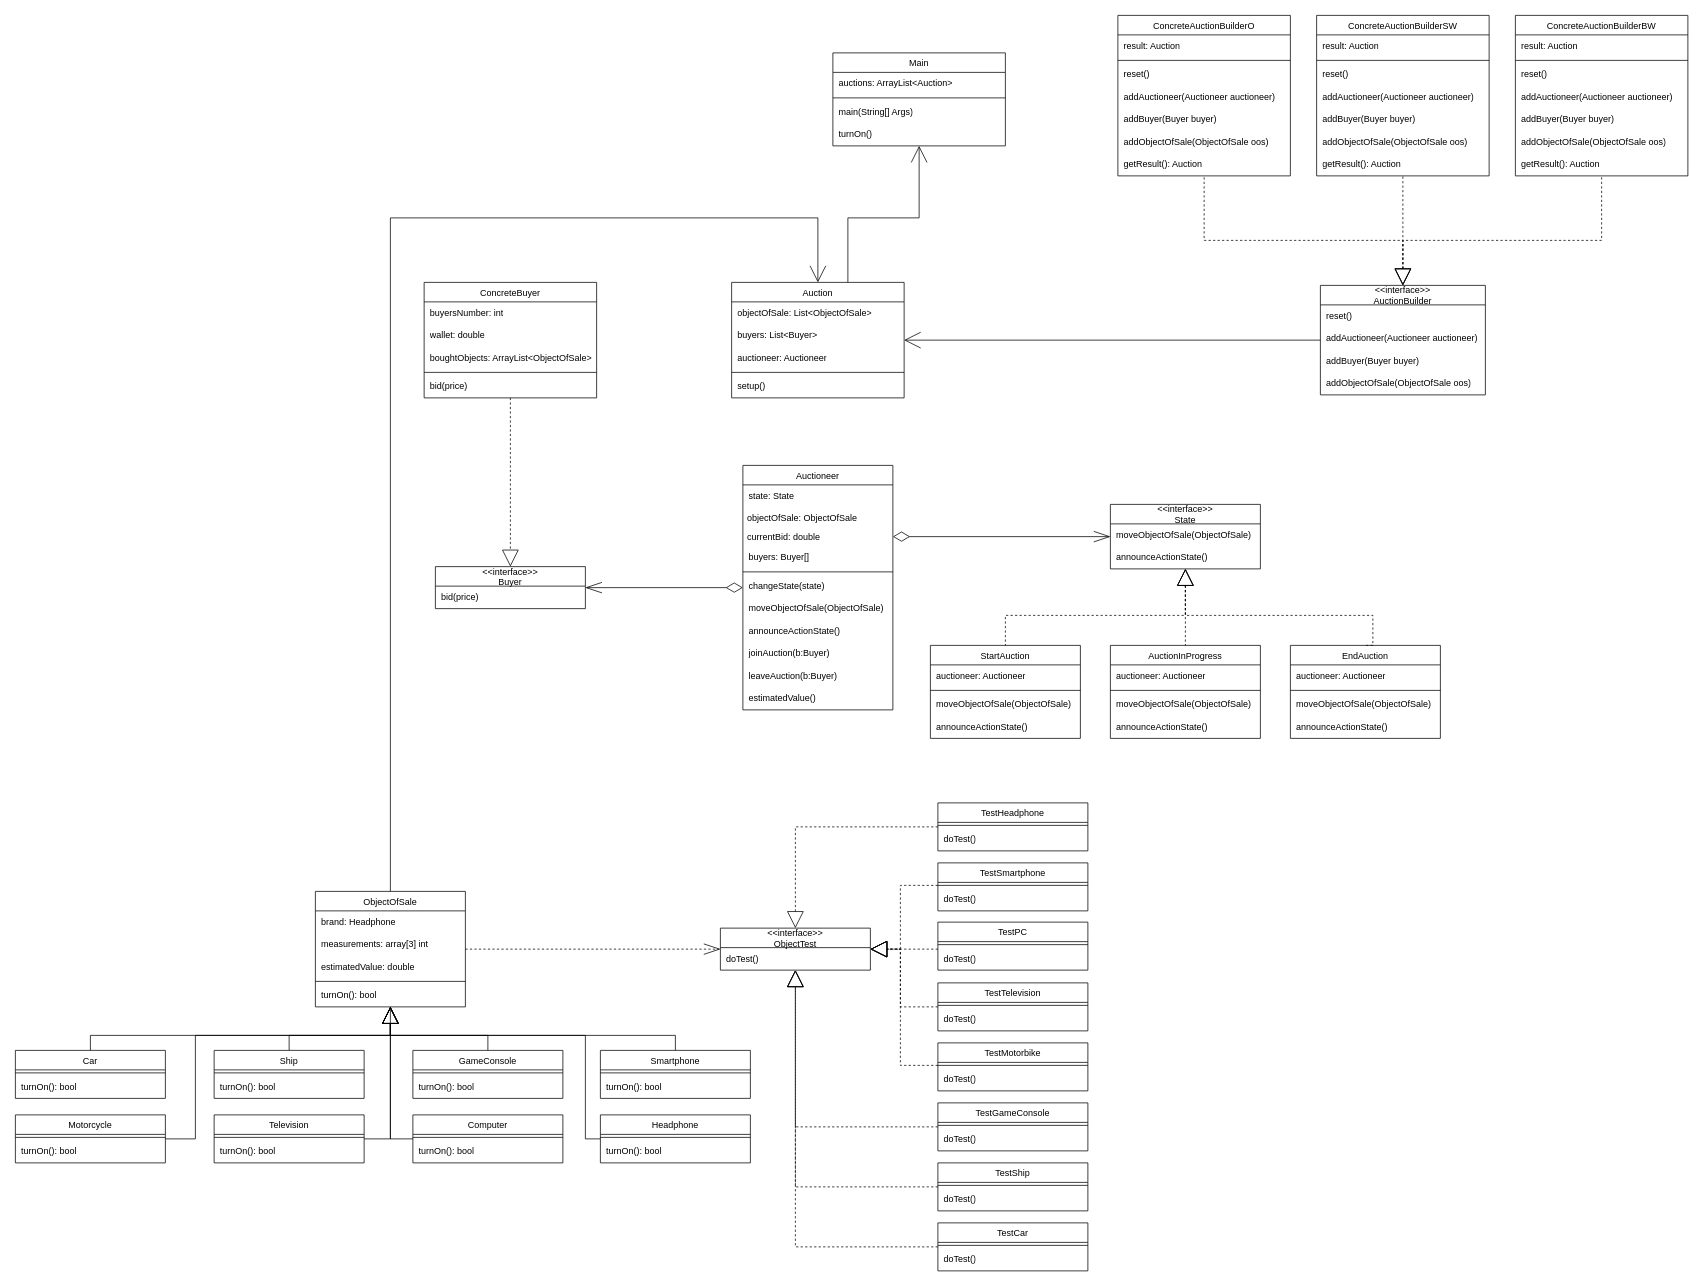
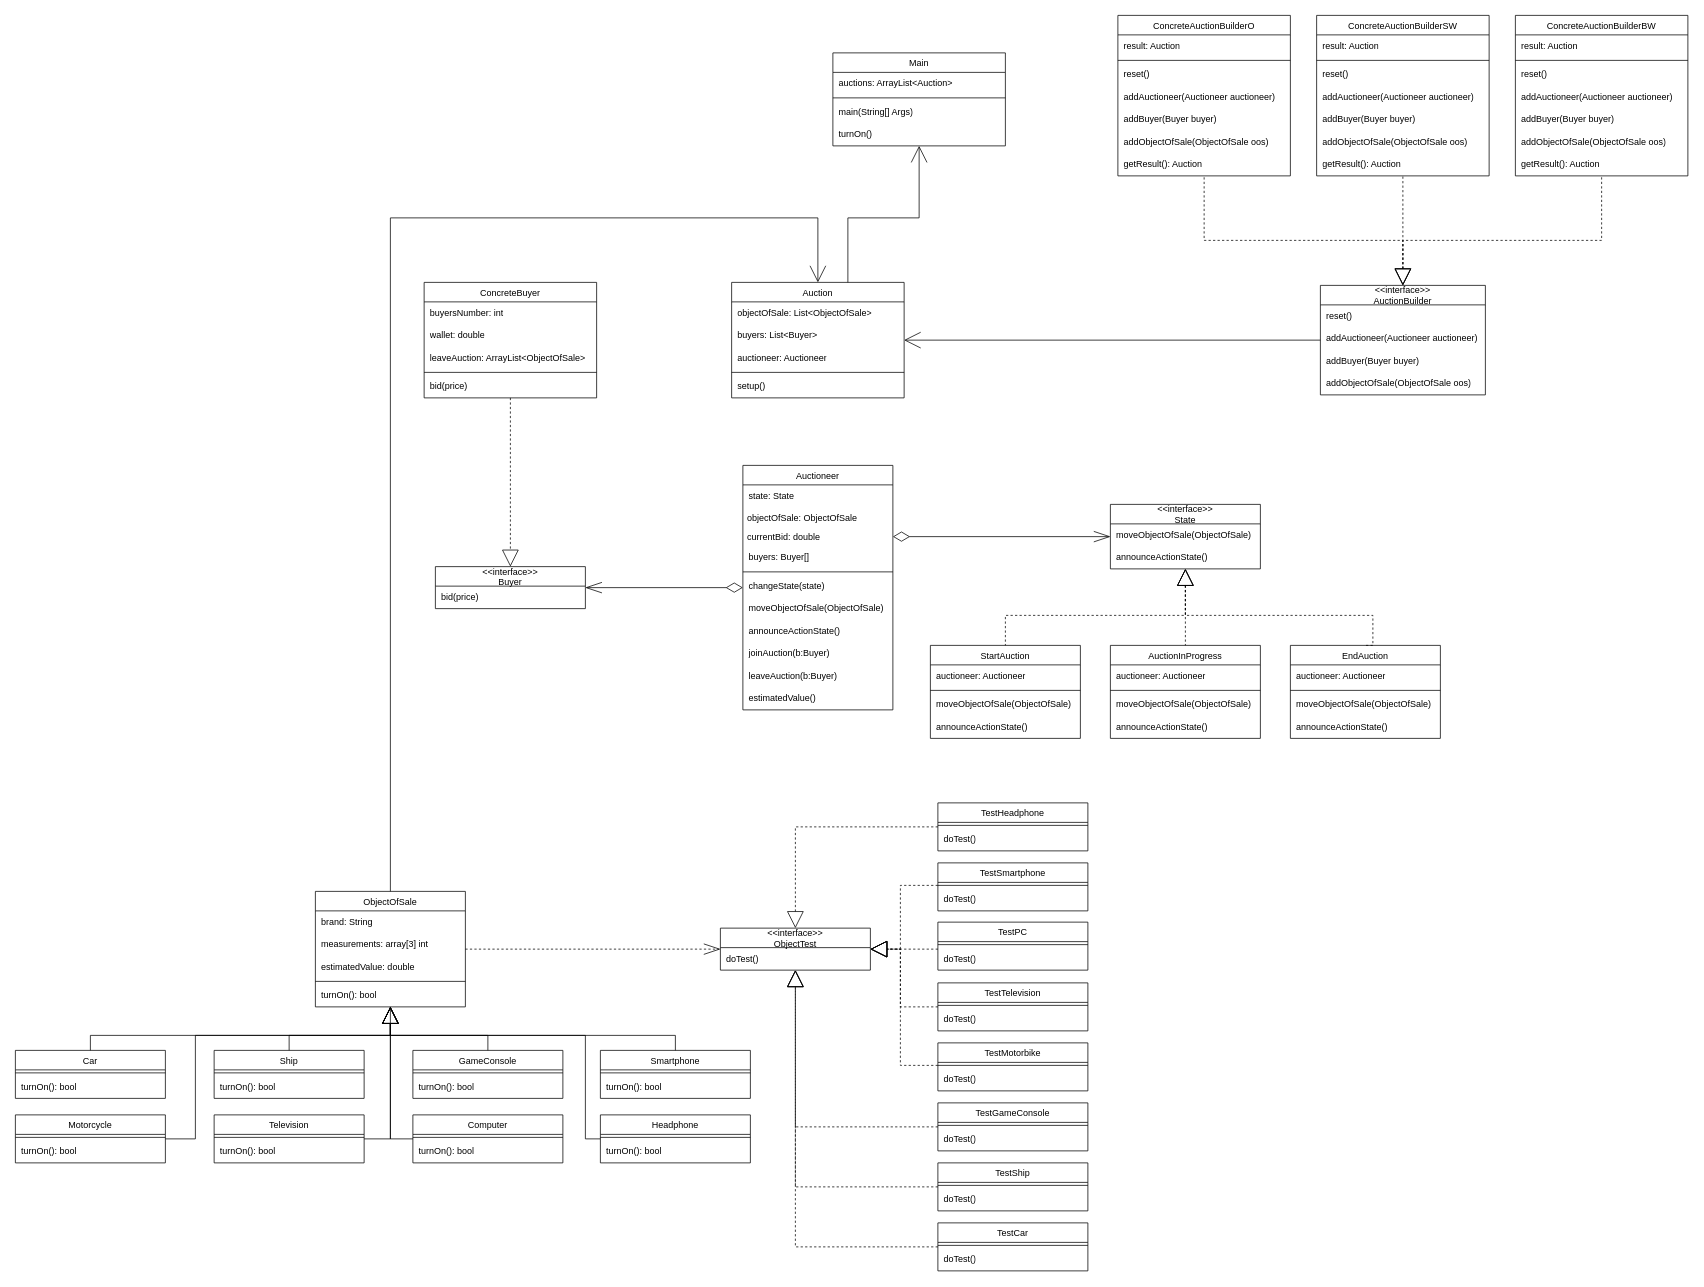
(513, 358) -> (513, 358)
(359, 922) -> (351, 922)
